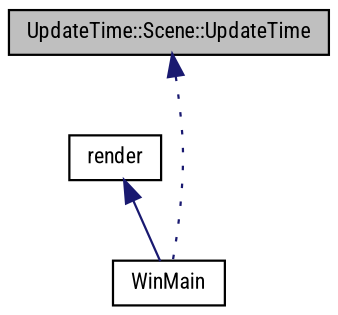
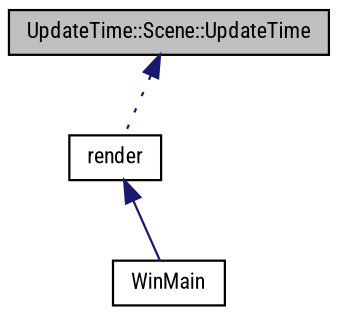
(183, 169) -> (137, 106)
